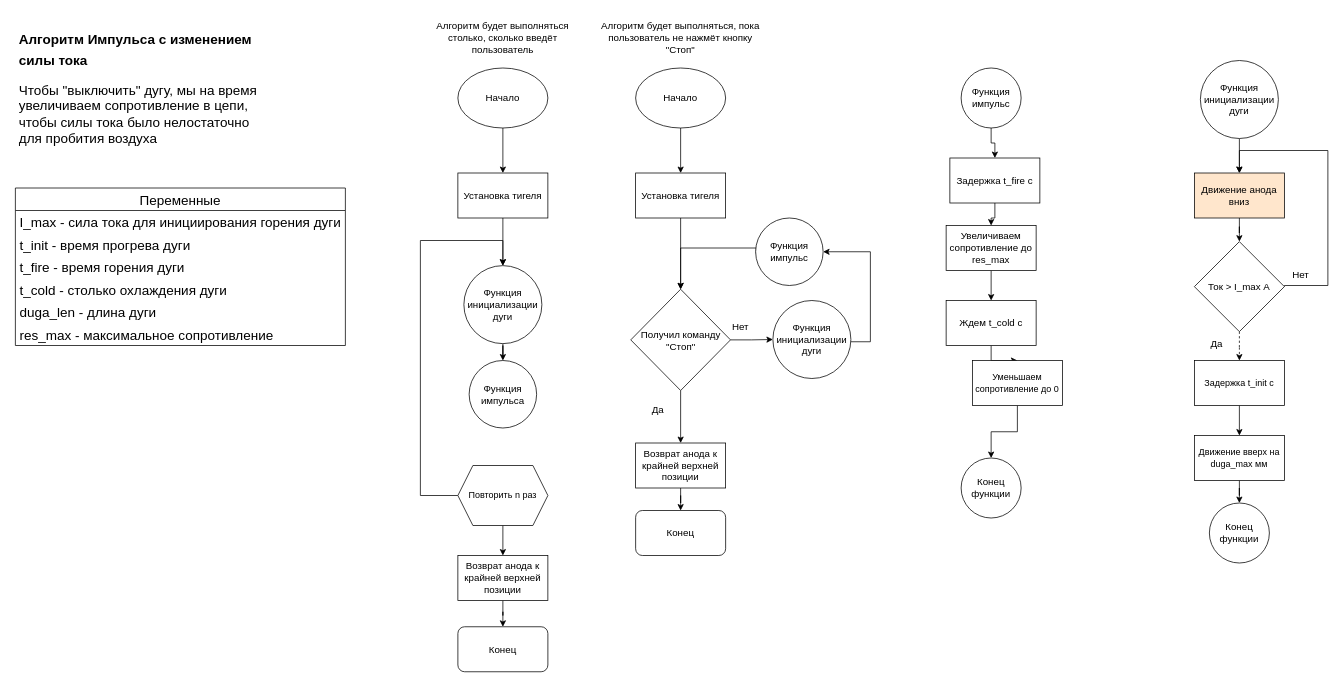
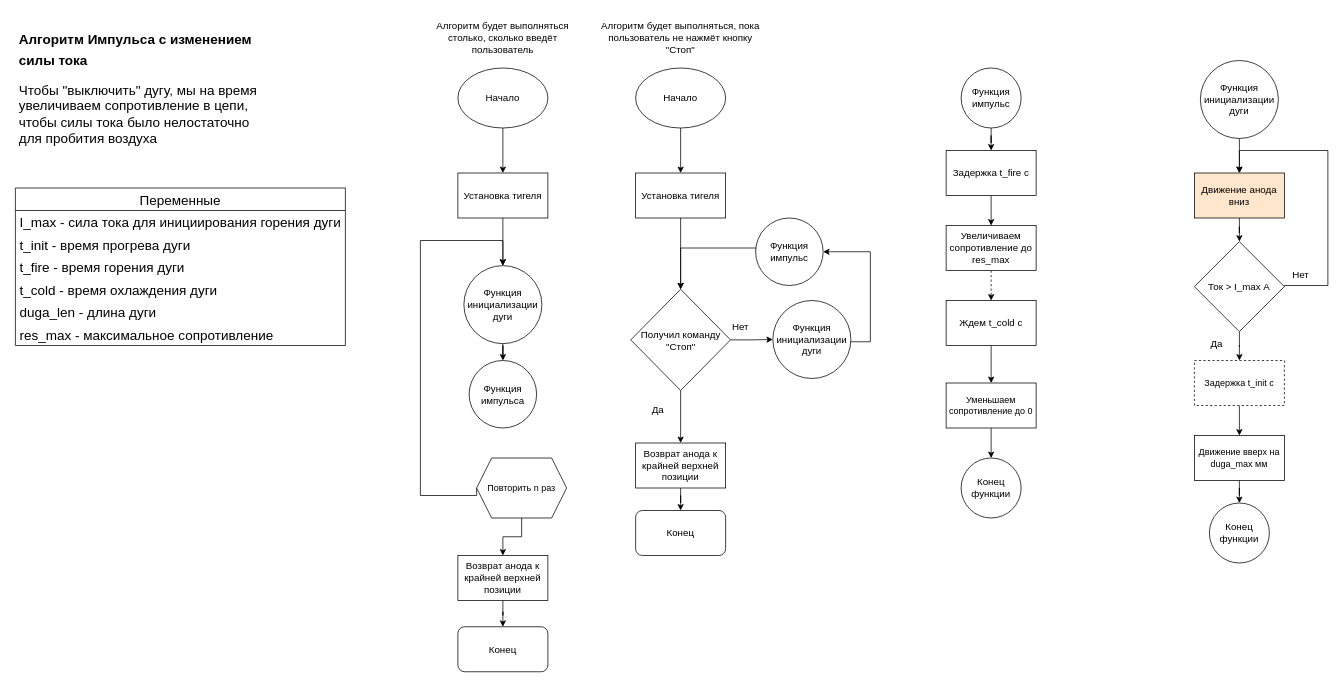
(995, 180) -> (991, 173)
(991, 282) -> (991, 282)
(132, 290) -> (124, 290)
(1239, 345) -> (1239, 345)
(1017, 383) -> (991, 405)
(1239, 383) -> (1239, 383)
(503, 495) -> (522, 488)
